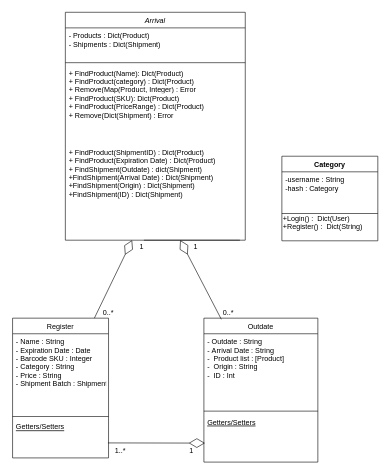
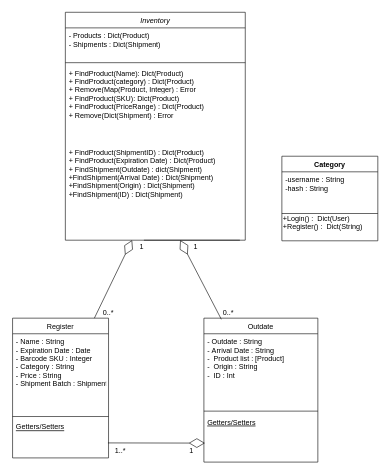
(155, 20) -> (155, 20)
(318, 180) -> (318, 180)
